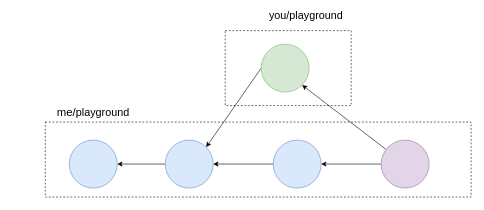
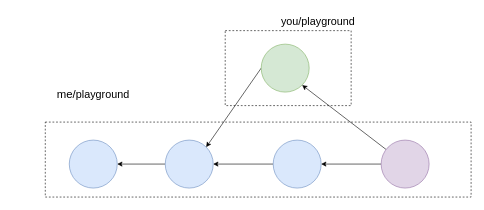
(306, 16) -> (318, 22)
(93, 113) -> (93, 95)
